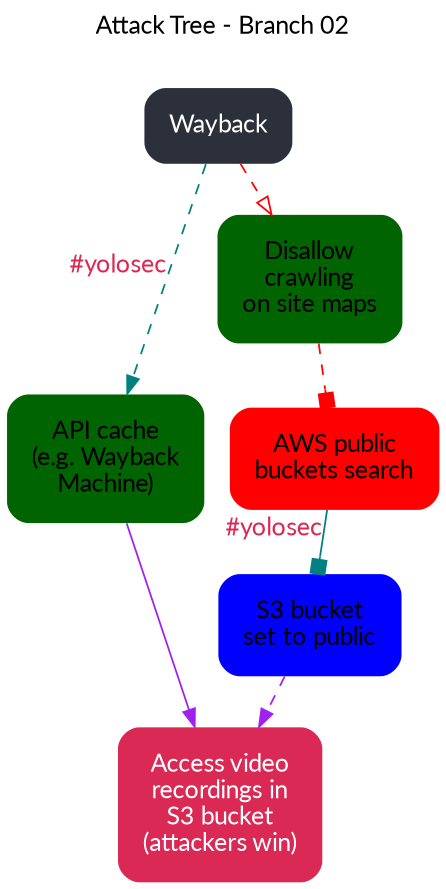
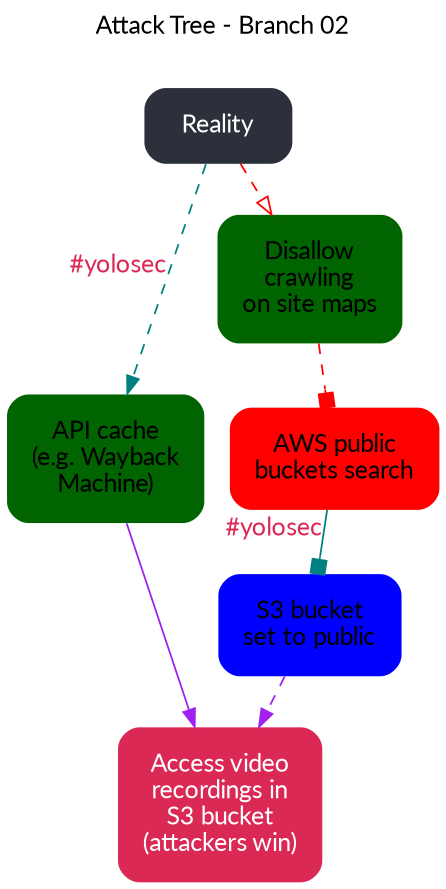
(218, 126) -> (218, 126)
